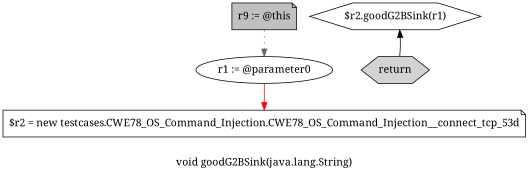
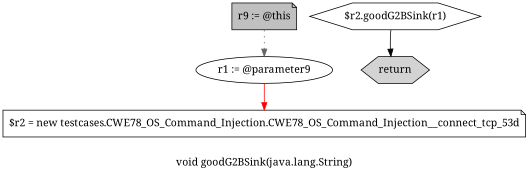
(400, 47) -> (390, 40)
(264, 70) -> (264, 70)
